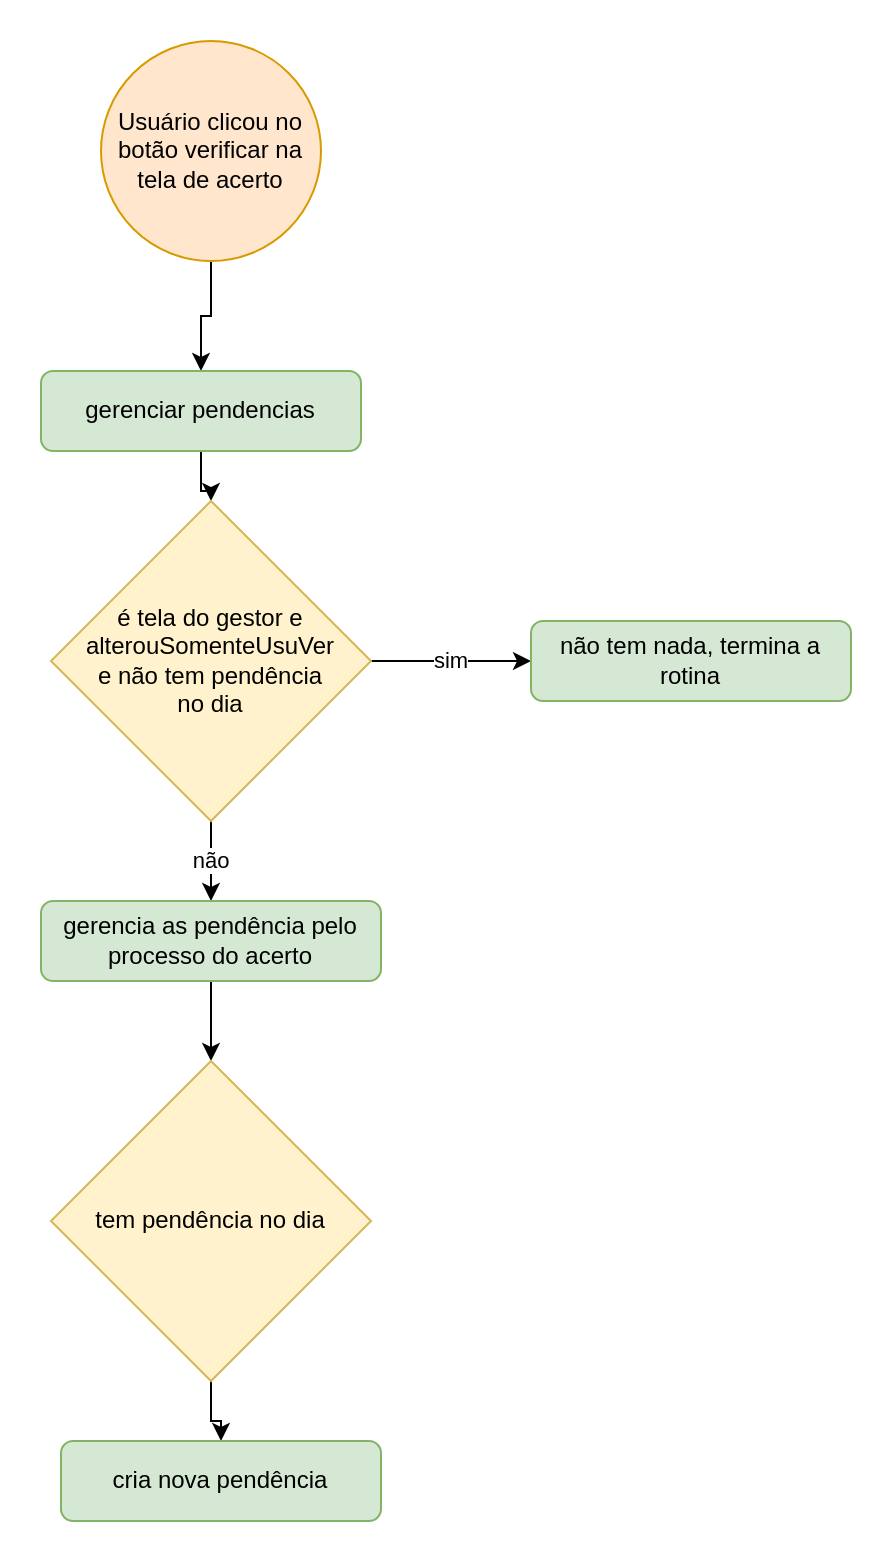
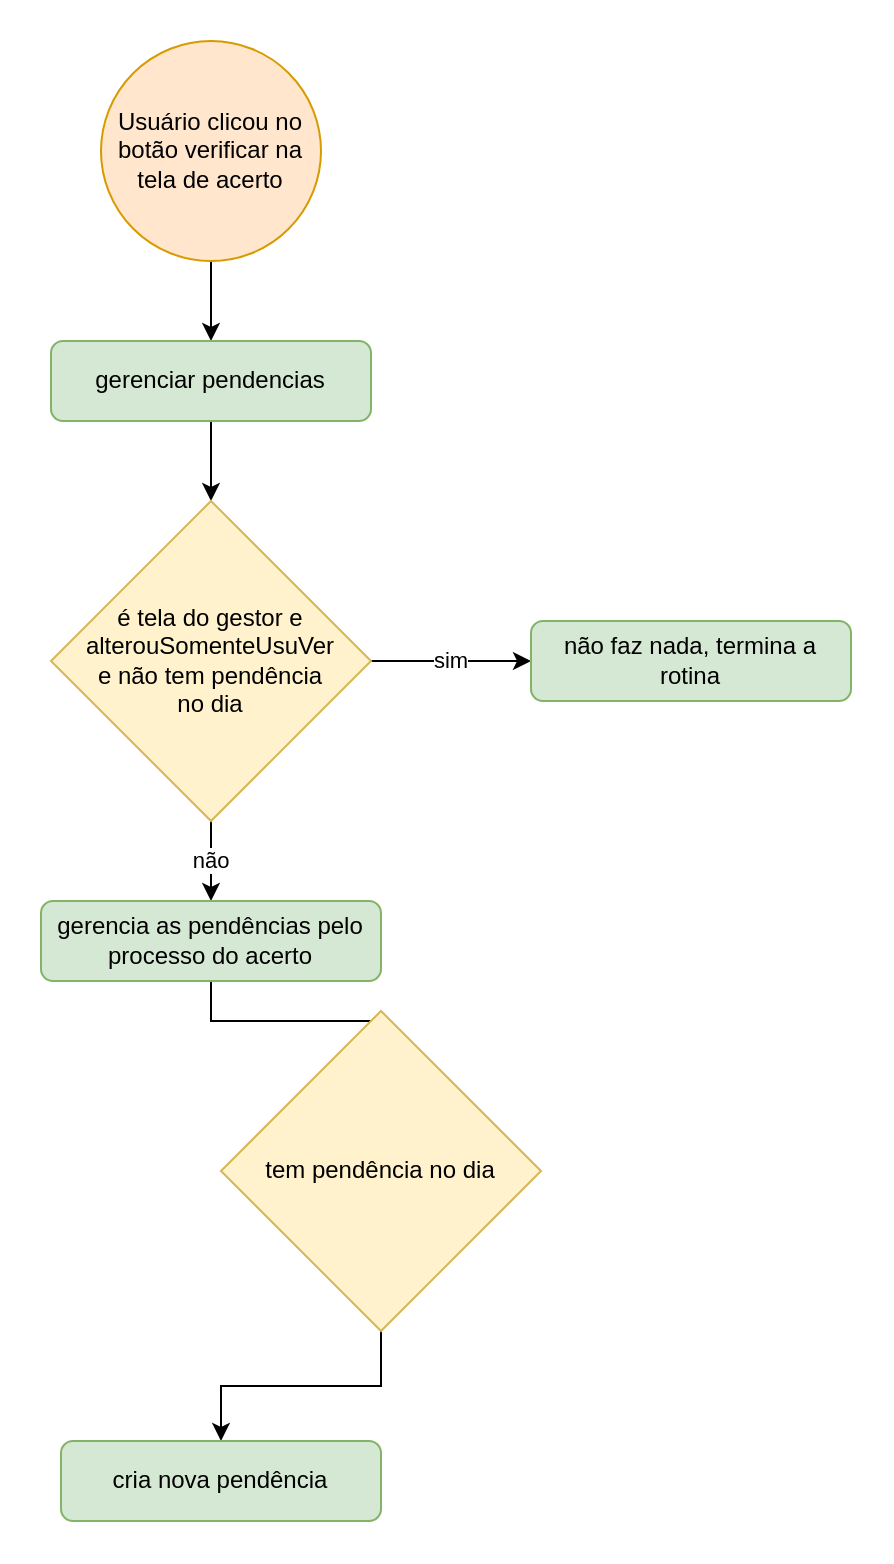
(201, 411) -> (211, 381)
(691, 661) -> (691, 661)
(211, 941) -> (211, 941)
(211, 1221) -> (381, 1171)
